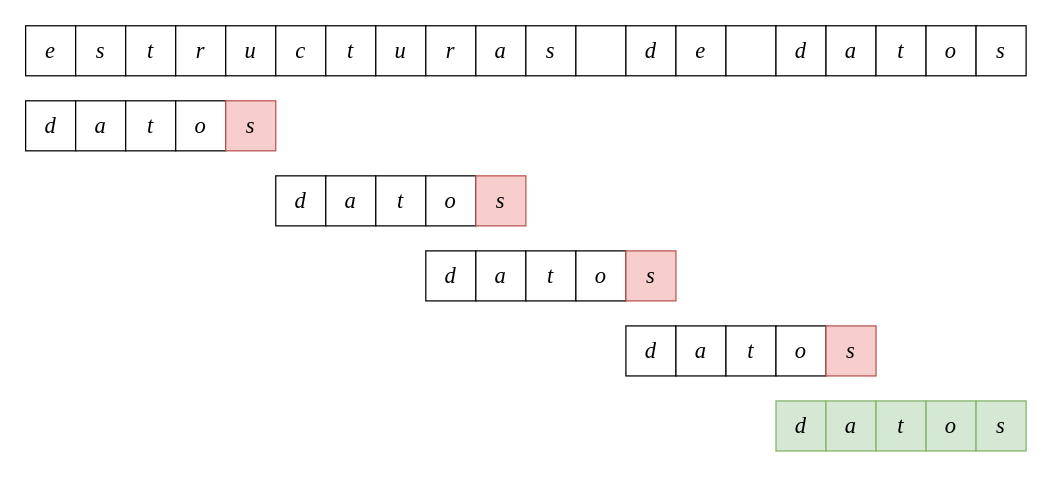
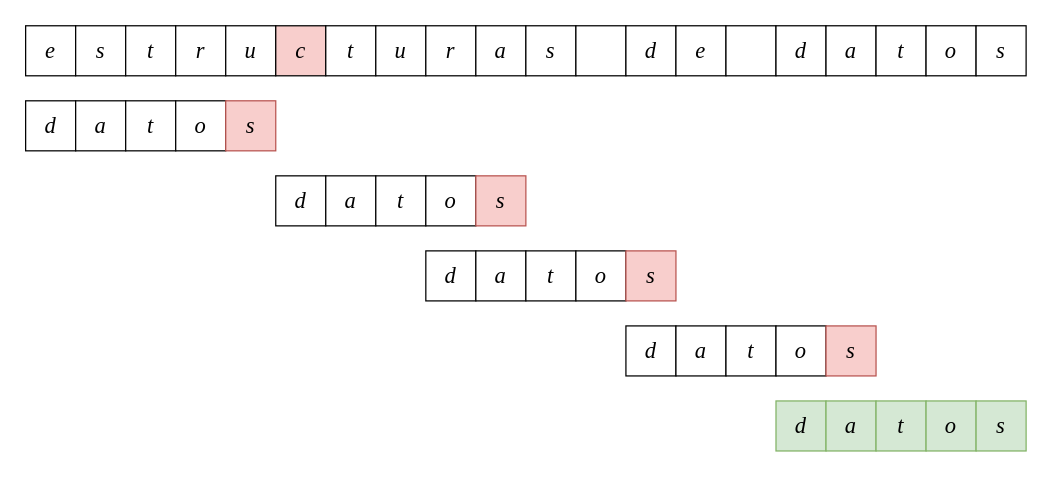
(301, 51) -> (301, 51)
